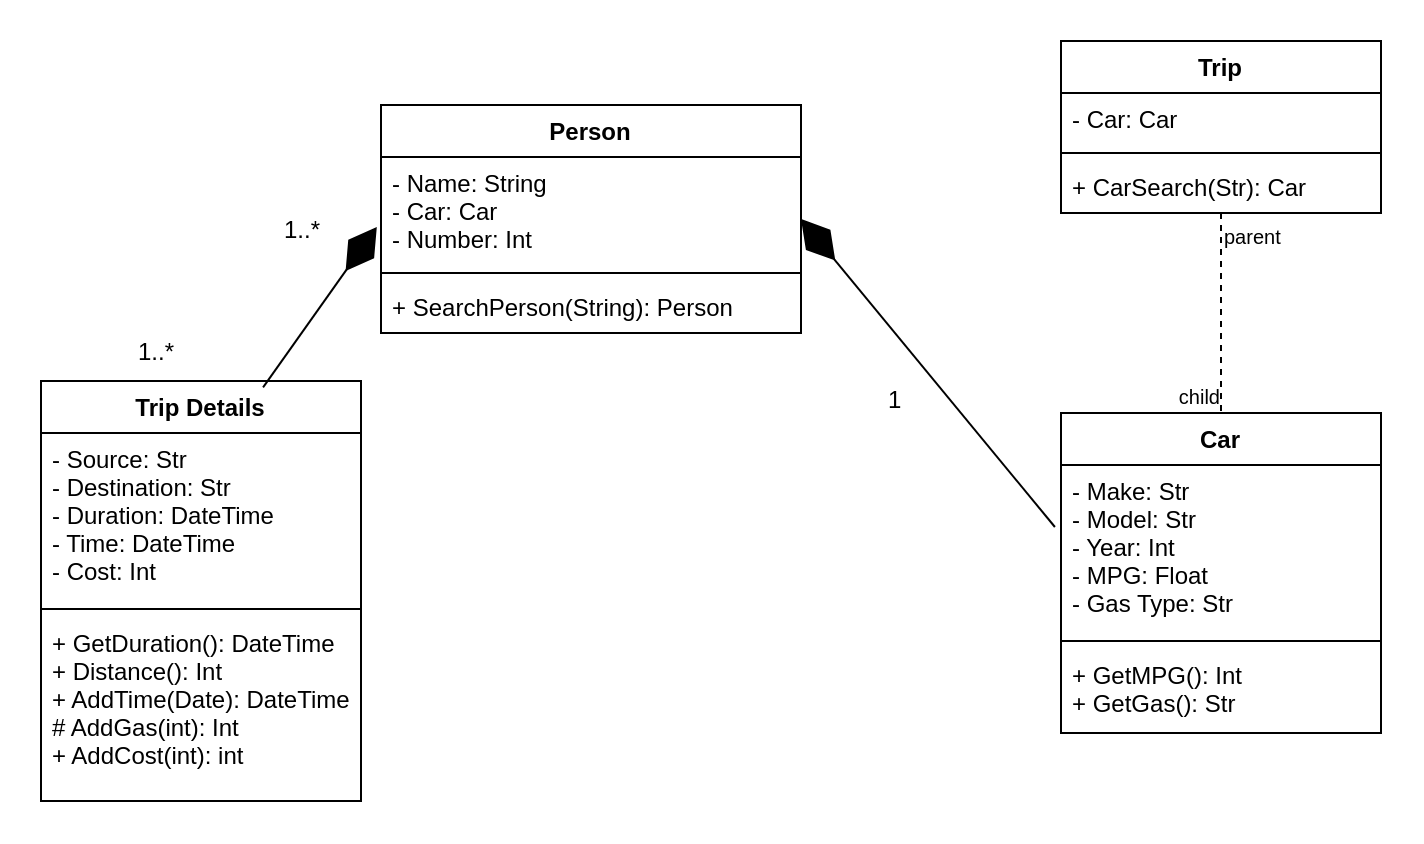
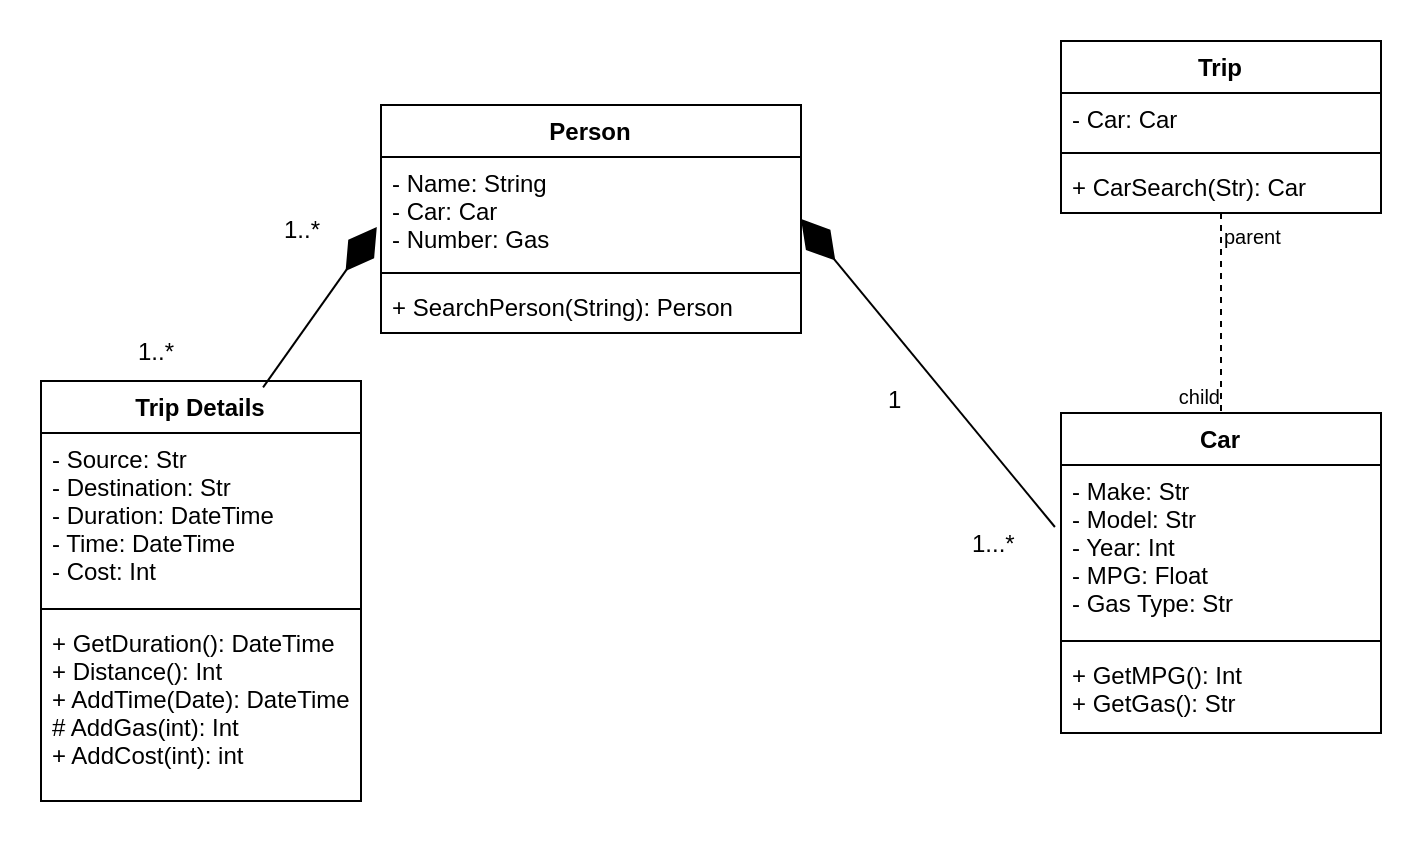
(474, 184) -> (474, 184)
none -> (1009, 545)
